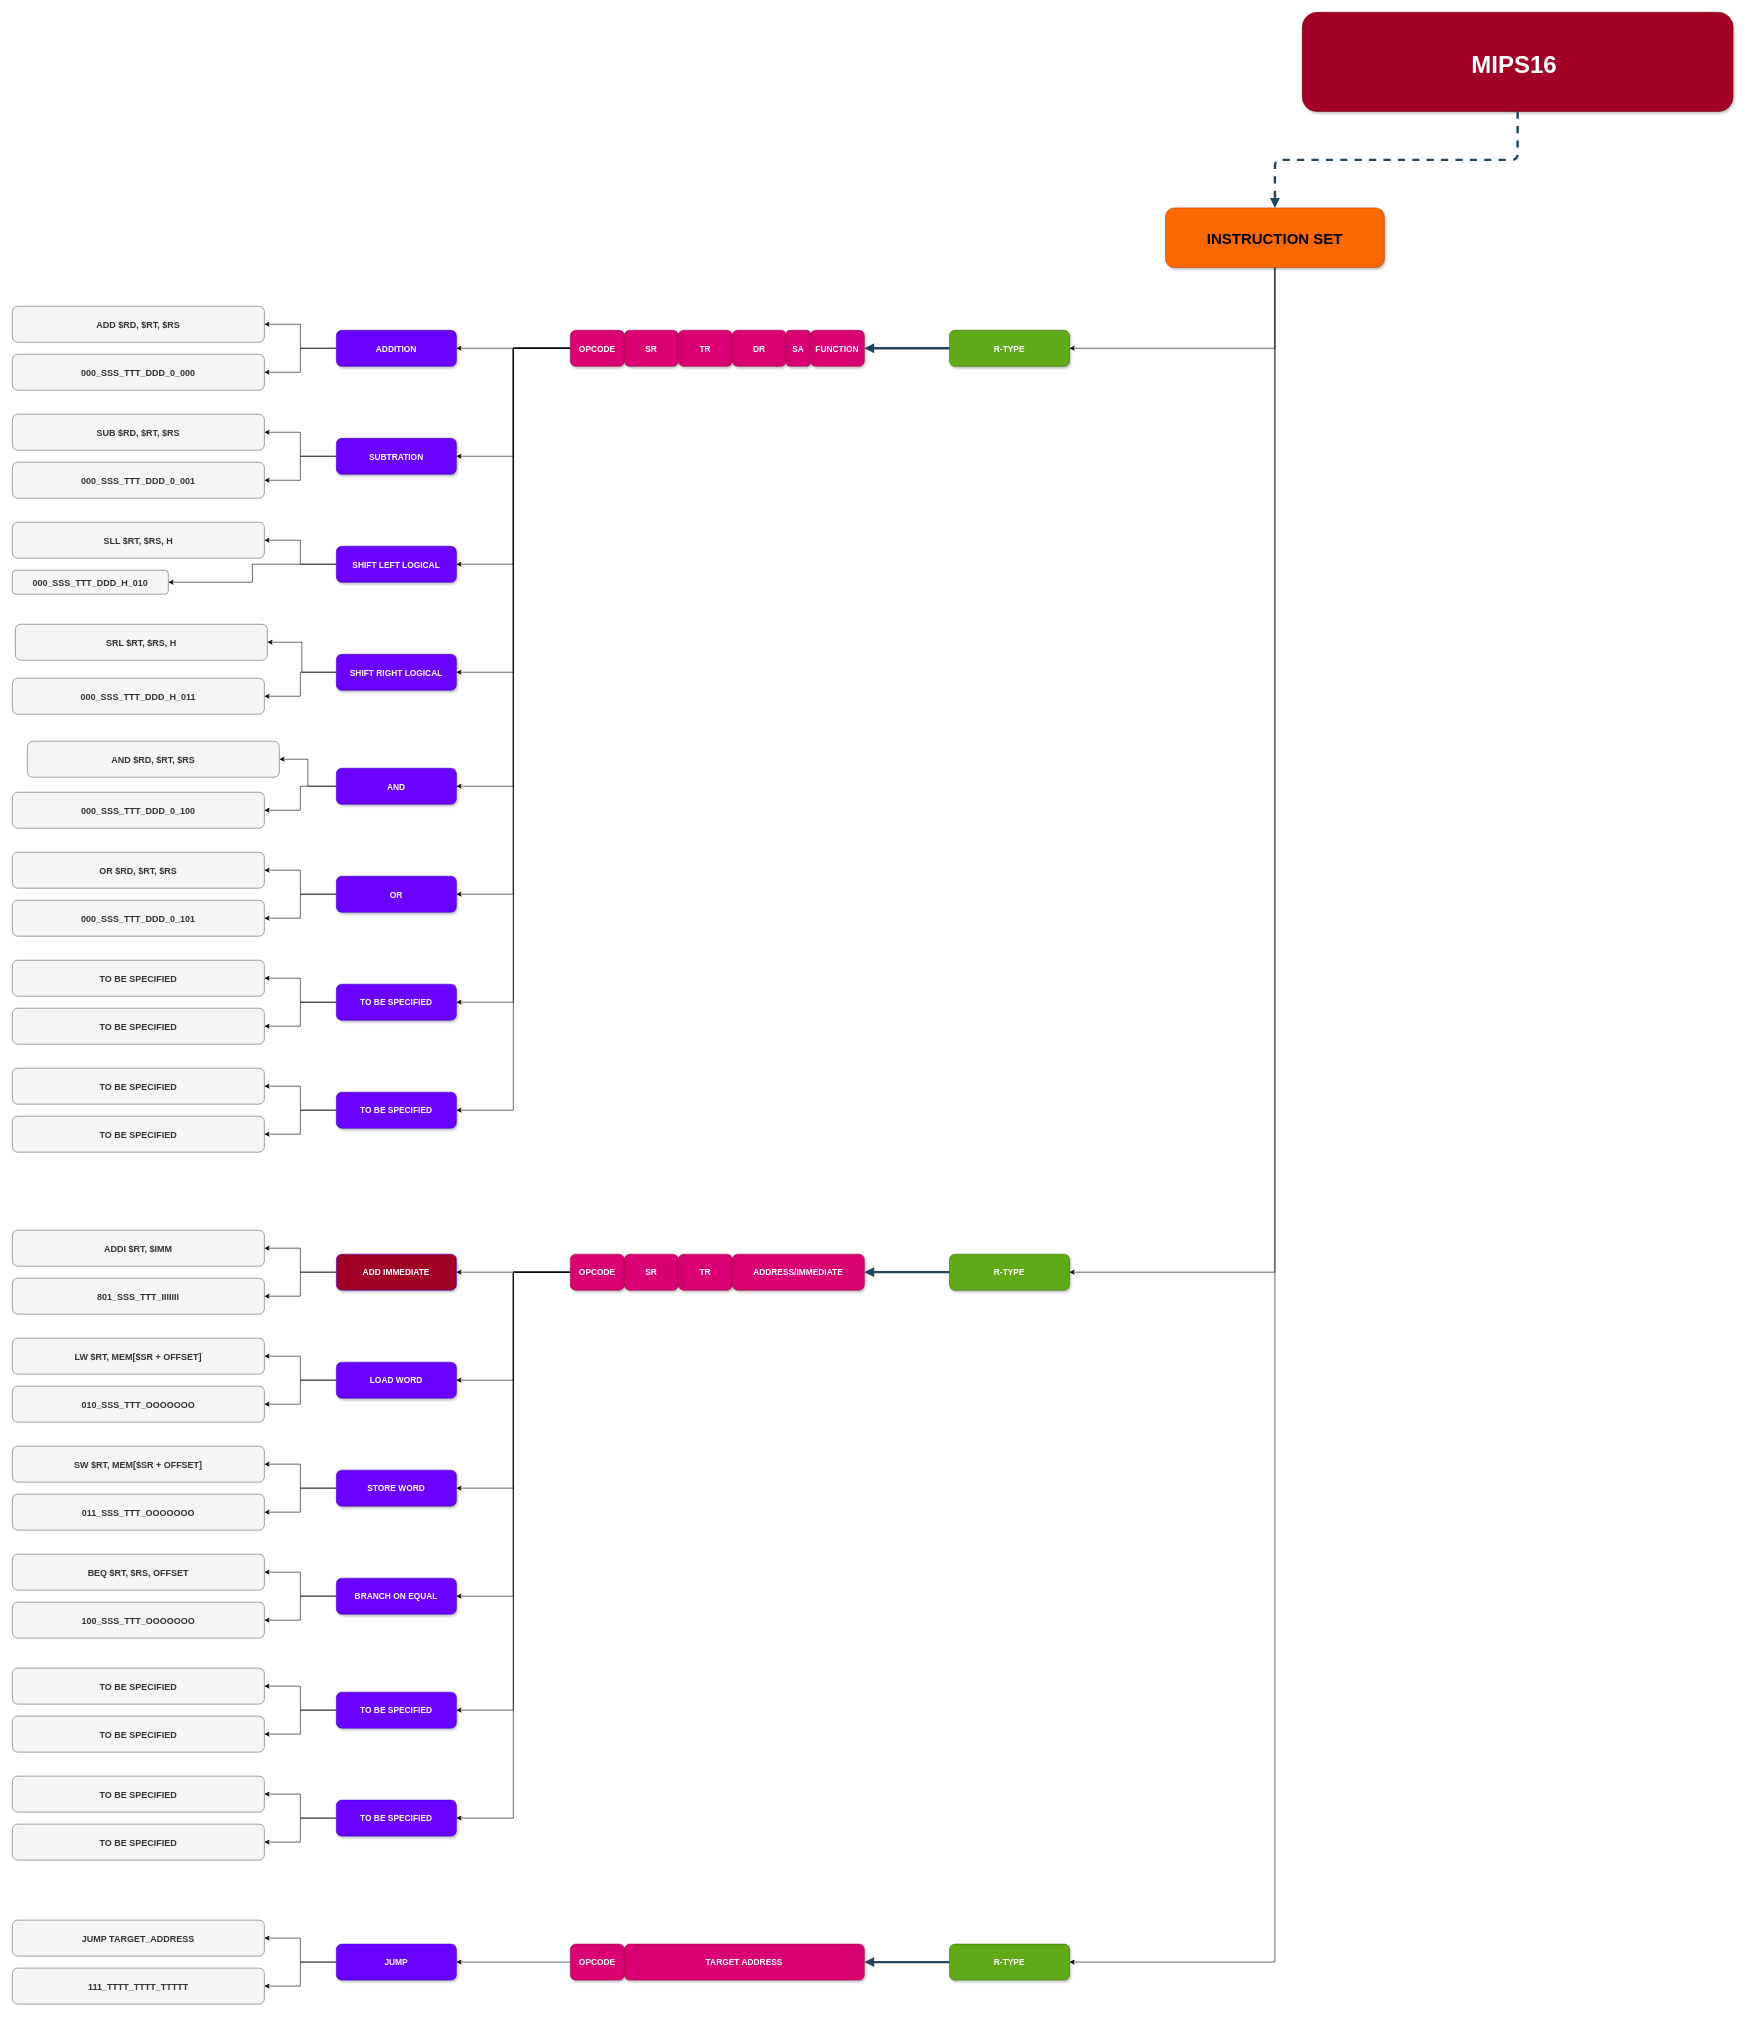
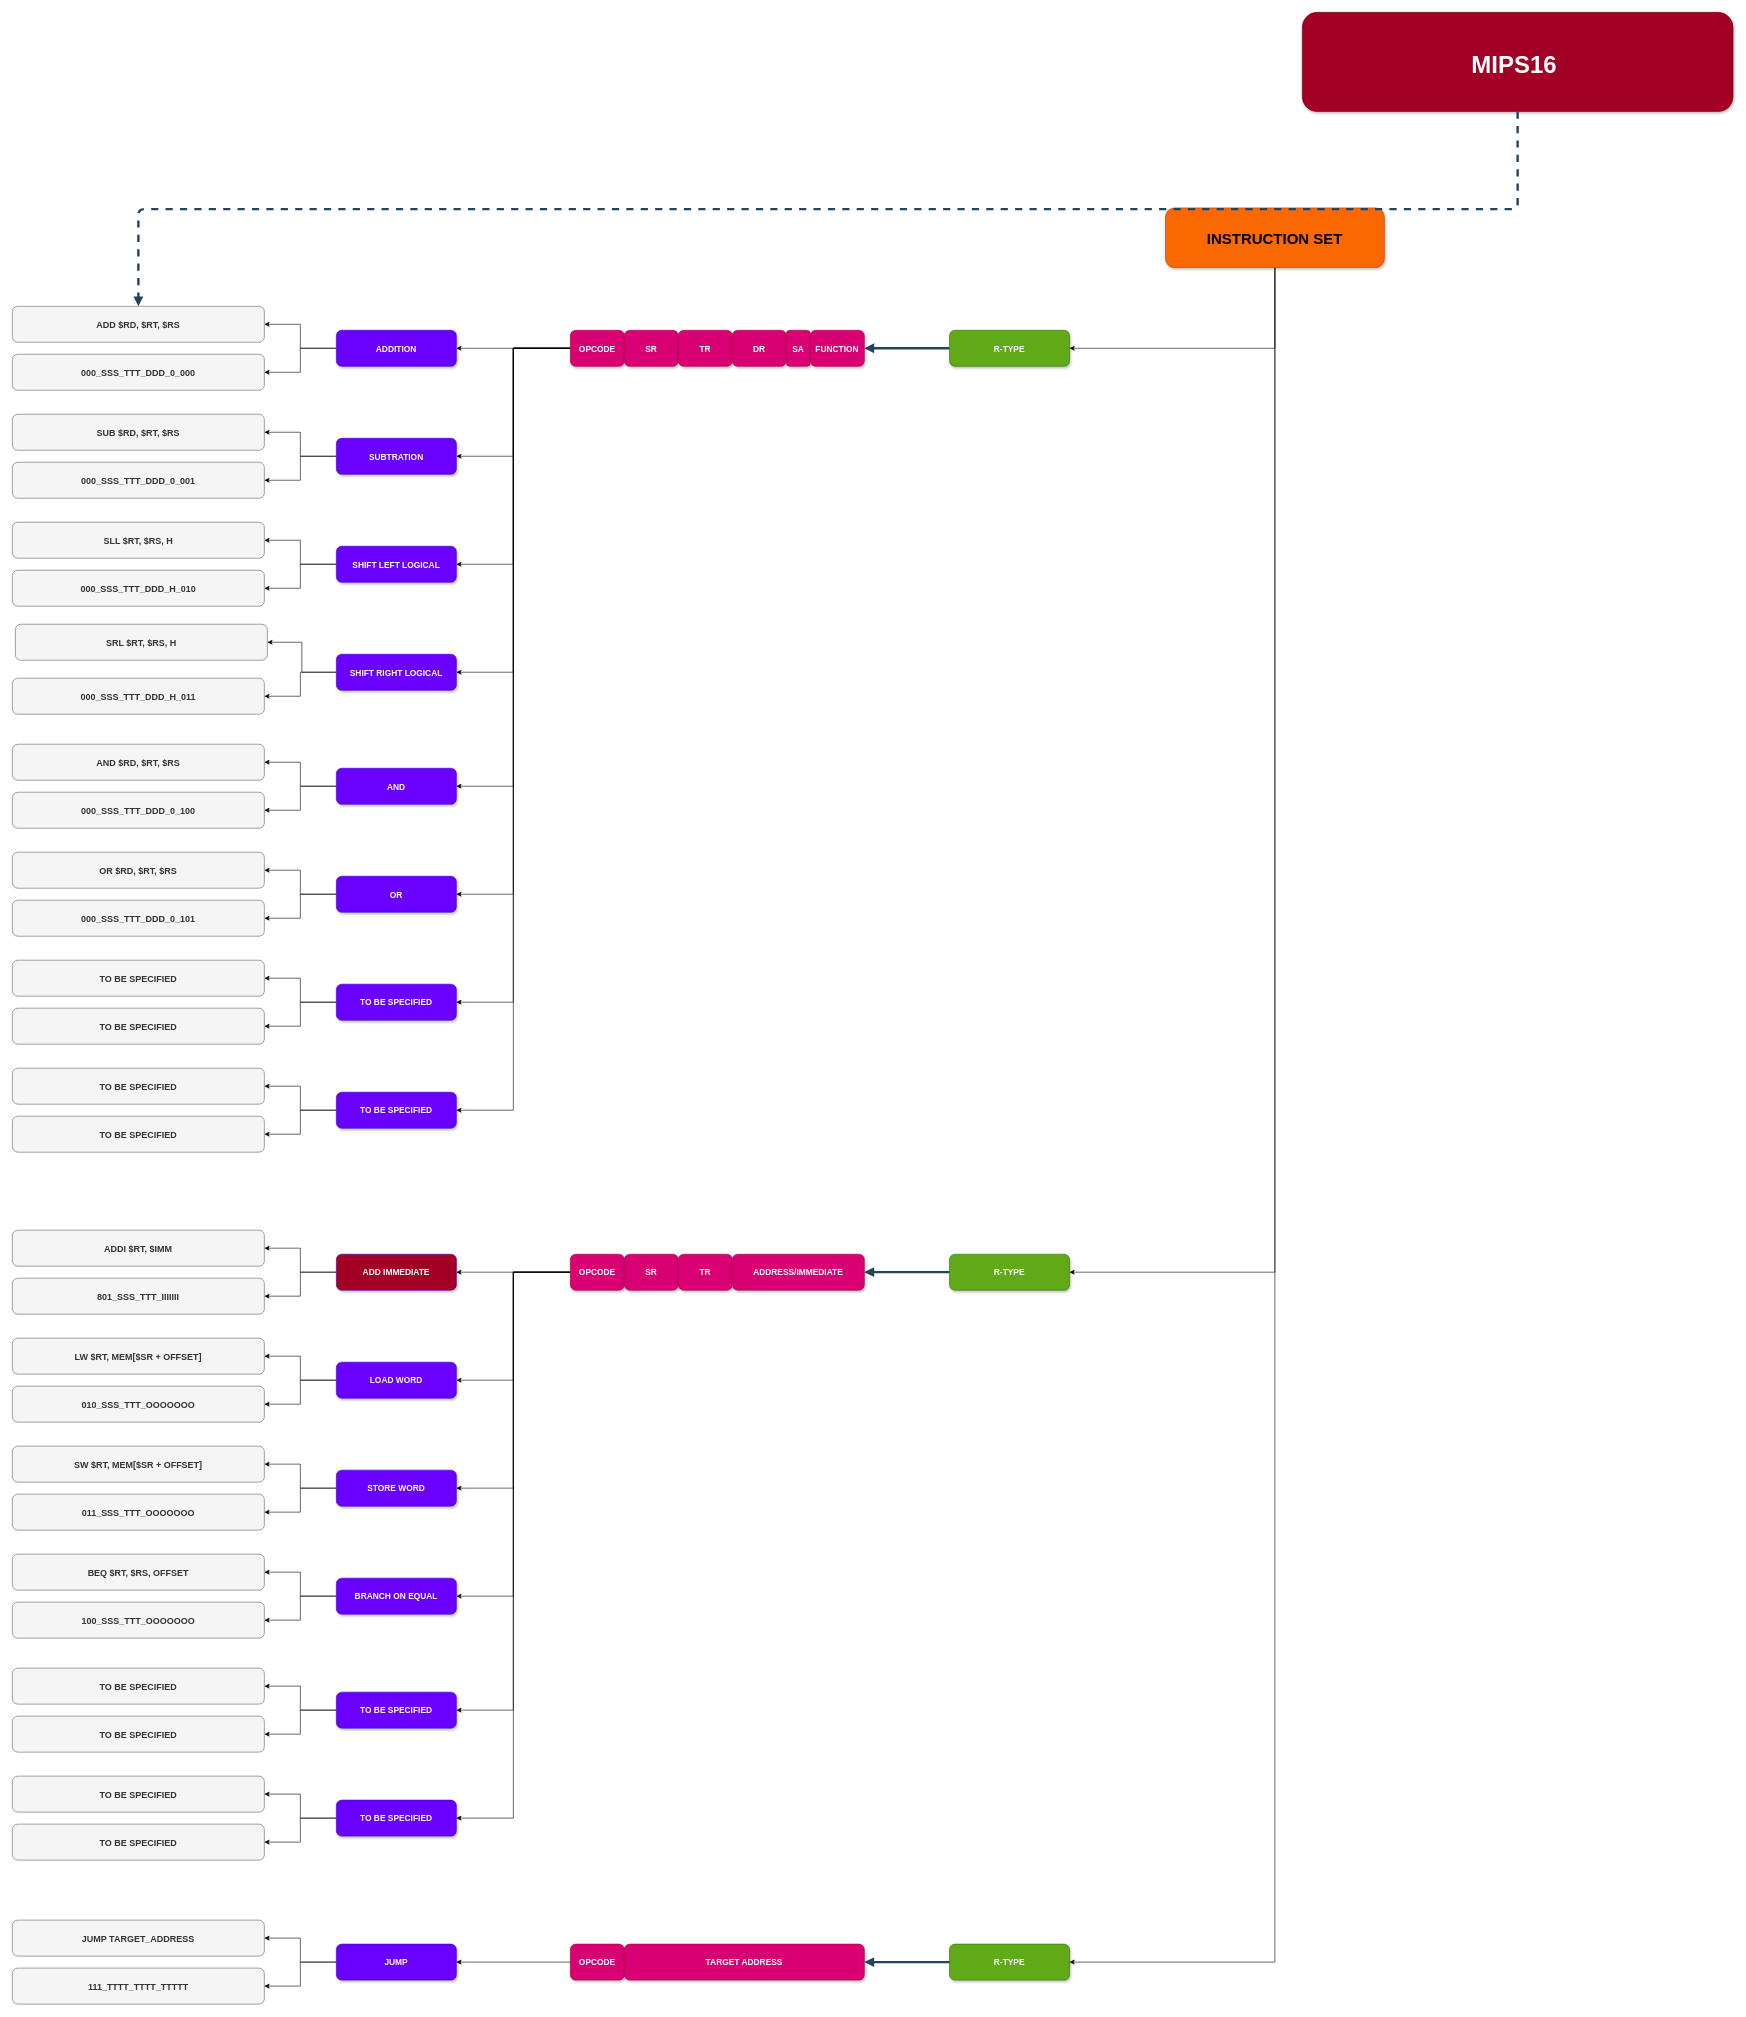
(1381, 160) -> (811, 209)
(90, 582) -> (138, 588)
(153, 759) -> (138, 762)
